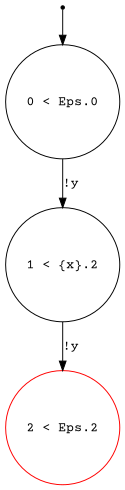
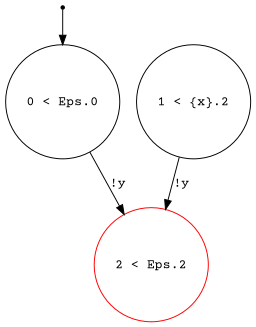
(63, 179) -> (105, 179)
